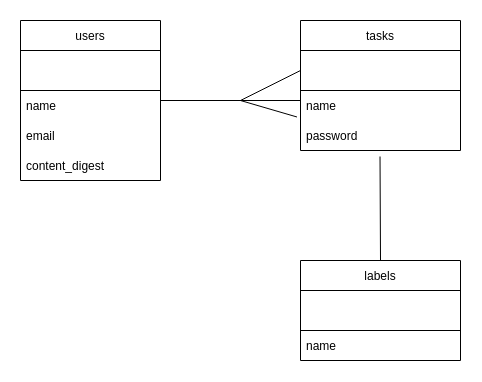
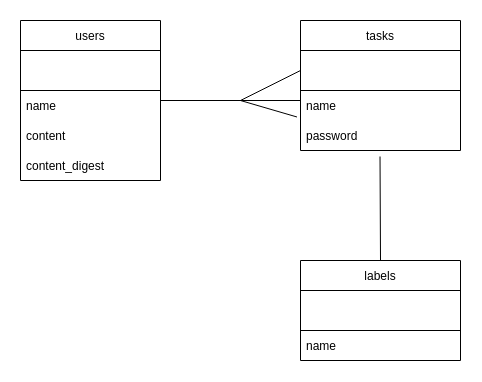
(40, 136) -> (50, 136)
